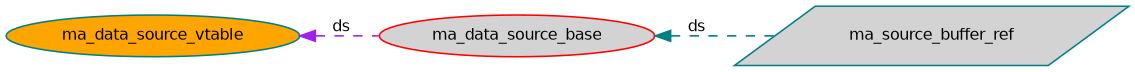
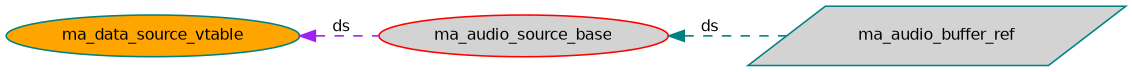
(517, 36) -> (524, 36)
(932, 36) -> (937, 36)
